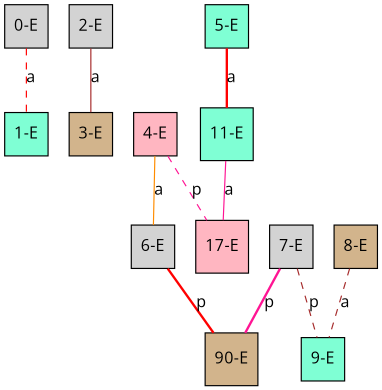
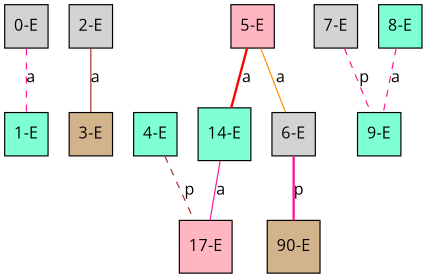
(227, 26) -> (253, 26)
(26, 80) -> (26, 80)
(155, 134) -> (155, 134)
(227, 134) -> (224, 134)
(187, 188) -> (179, 188)
(154, 191) -> (273, 80)
(356, 247) -> (400, 26)
(191, 301) -> (294, 188)
(263, 301) -> none
(307, 303) -> (358, 80)
(339, 303) -> (390, 80)
